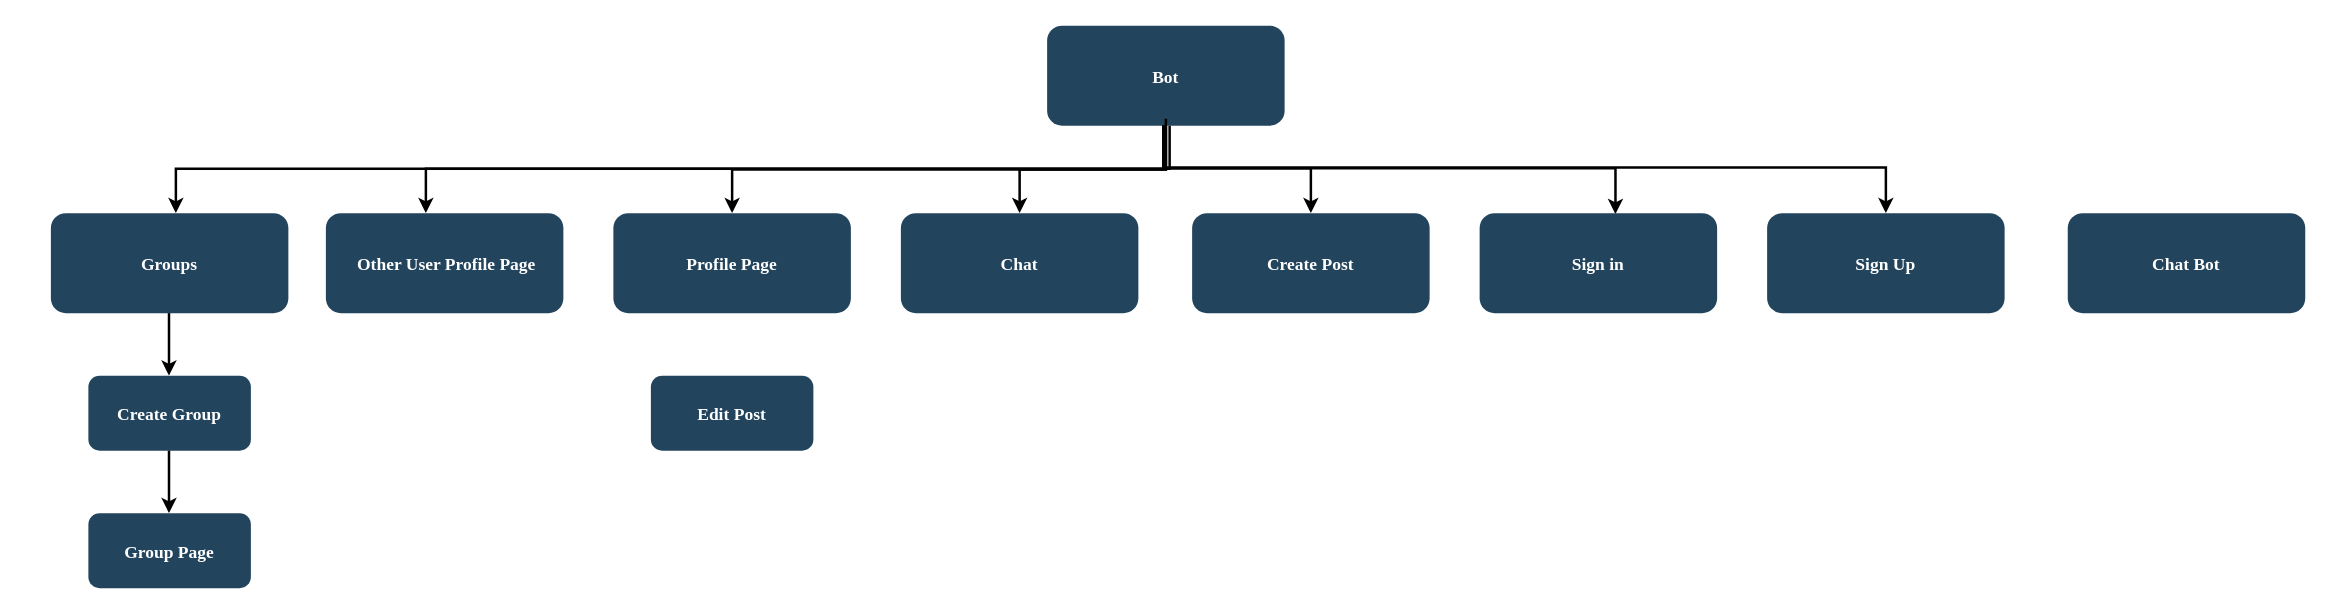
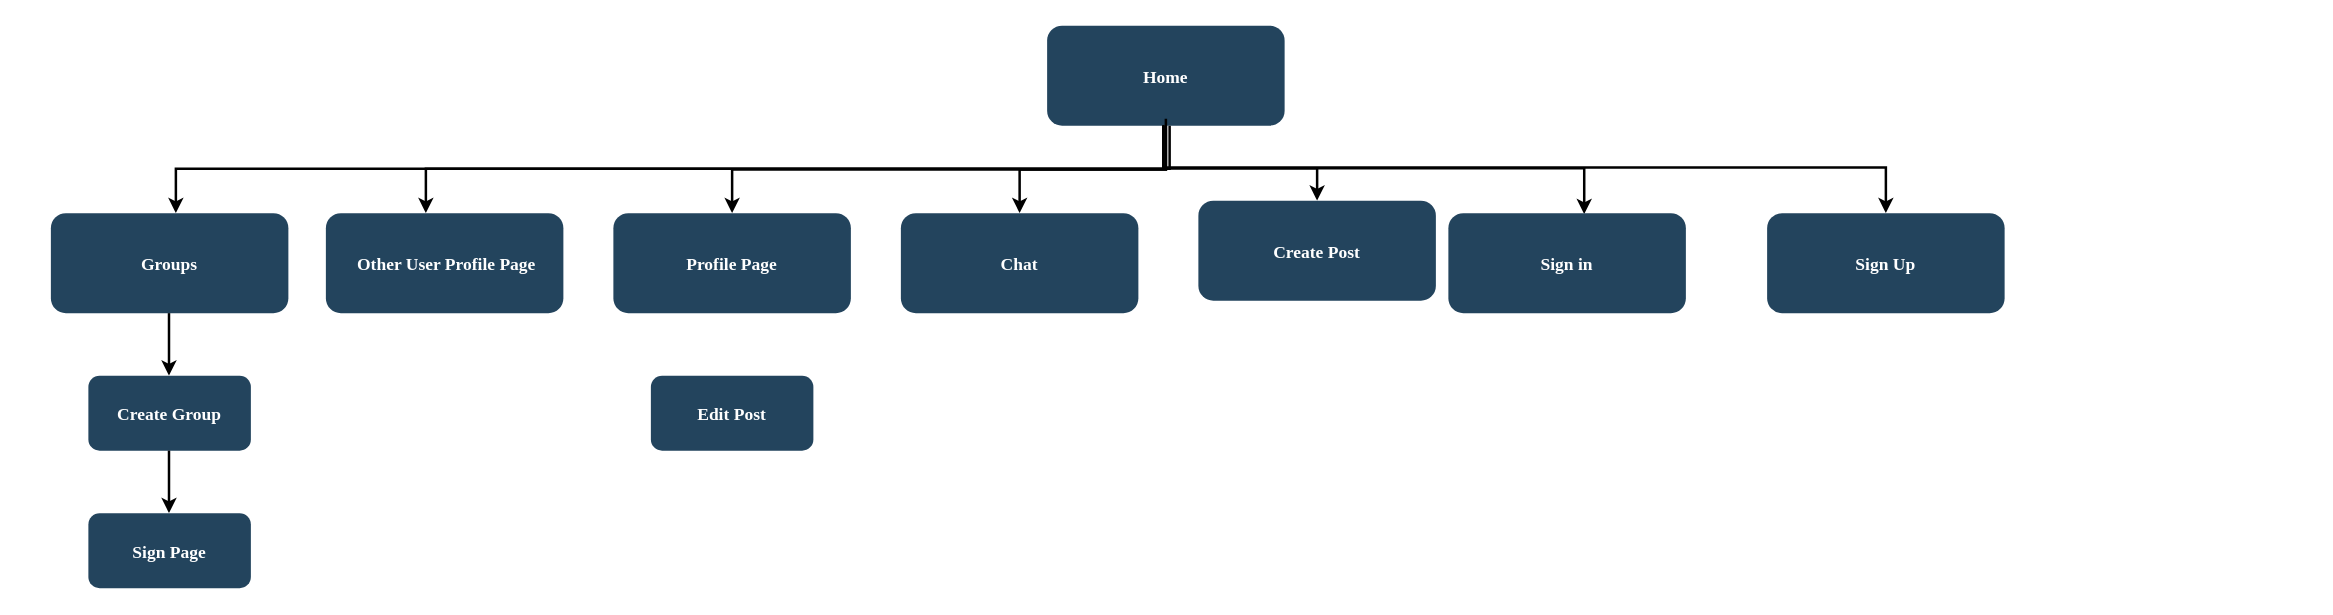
(1165, 77) -> (1165, 77)
(1311, 263) -> (1317, 251)
(1598, 263) -> (1567, 263)
(2186, 263) -> none
(169, 552) -> (169, 552)
